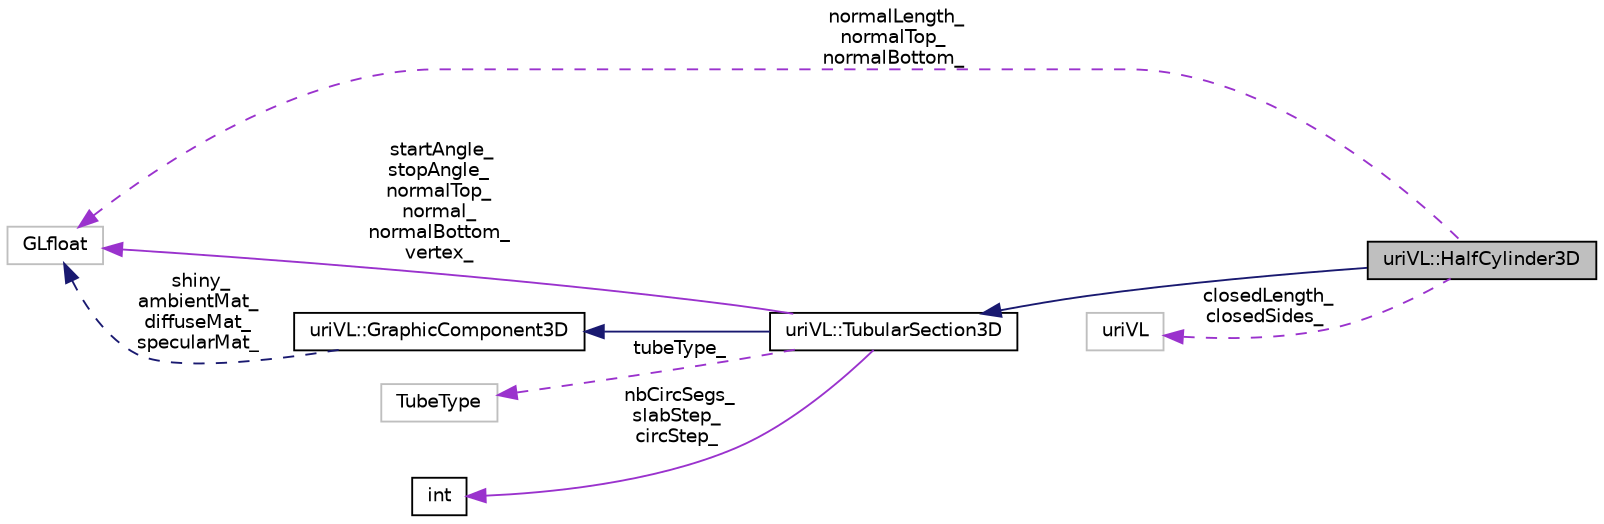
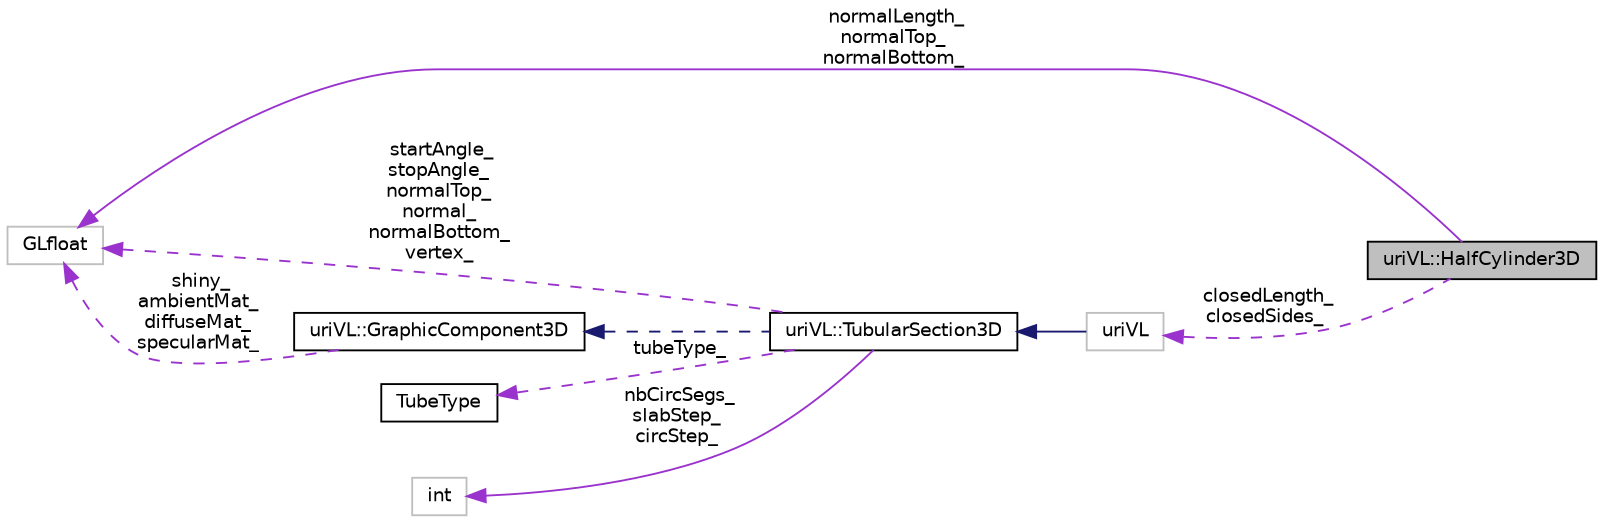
(785, 69) -> (785, 69)
(458, 276) -> (458, 276)
(1183, 284) -> (1062, 332)
(687, 332) -> (687, 332)
(189, 363) -> (189, 363)
(439, 403) -> (439, 403)
(439, 497) -> (439, 497)
